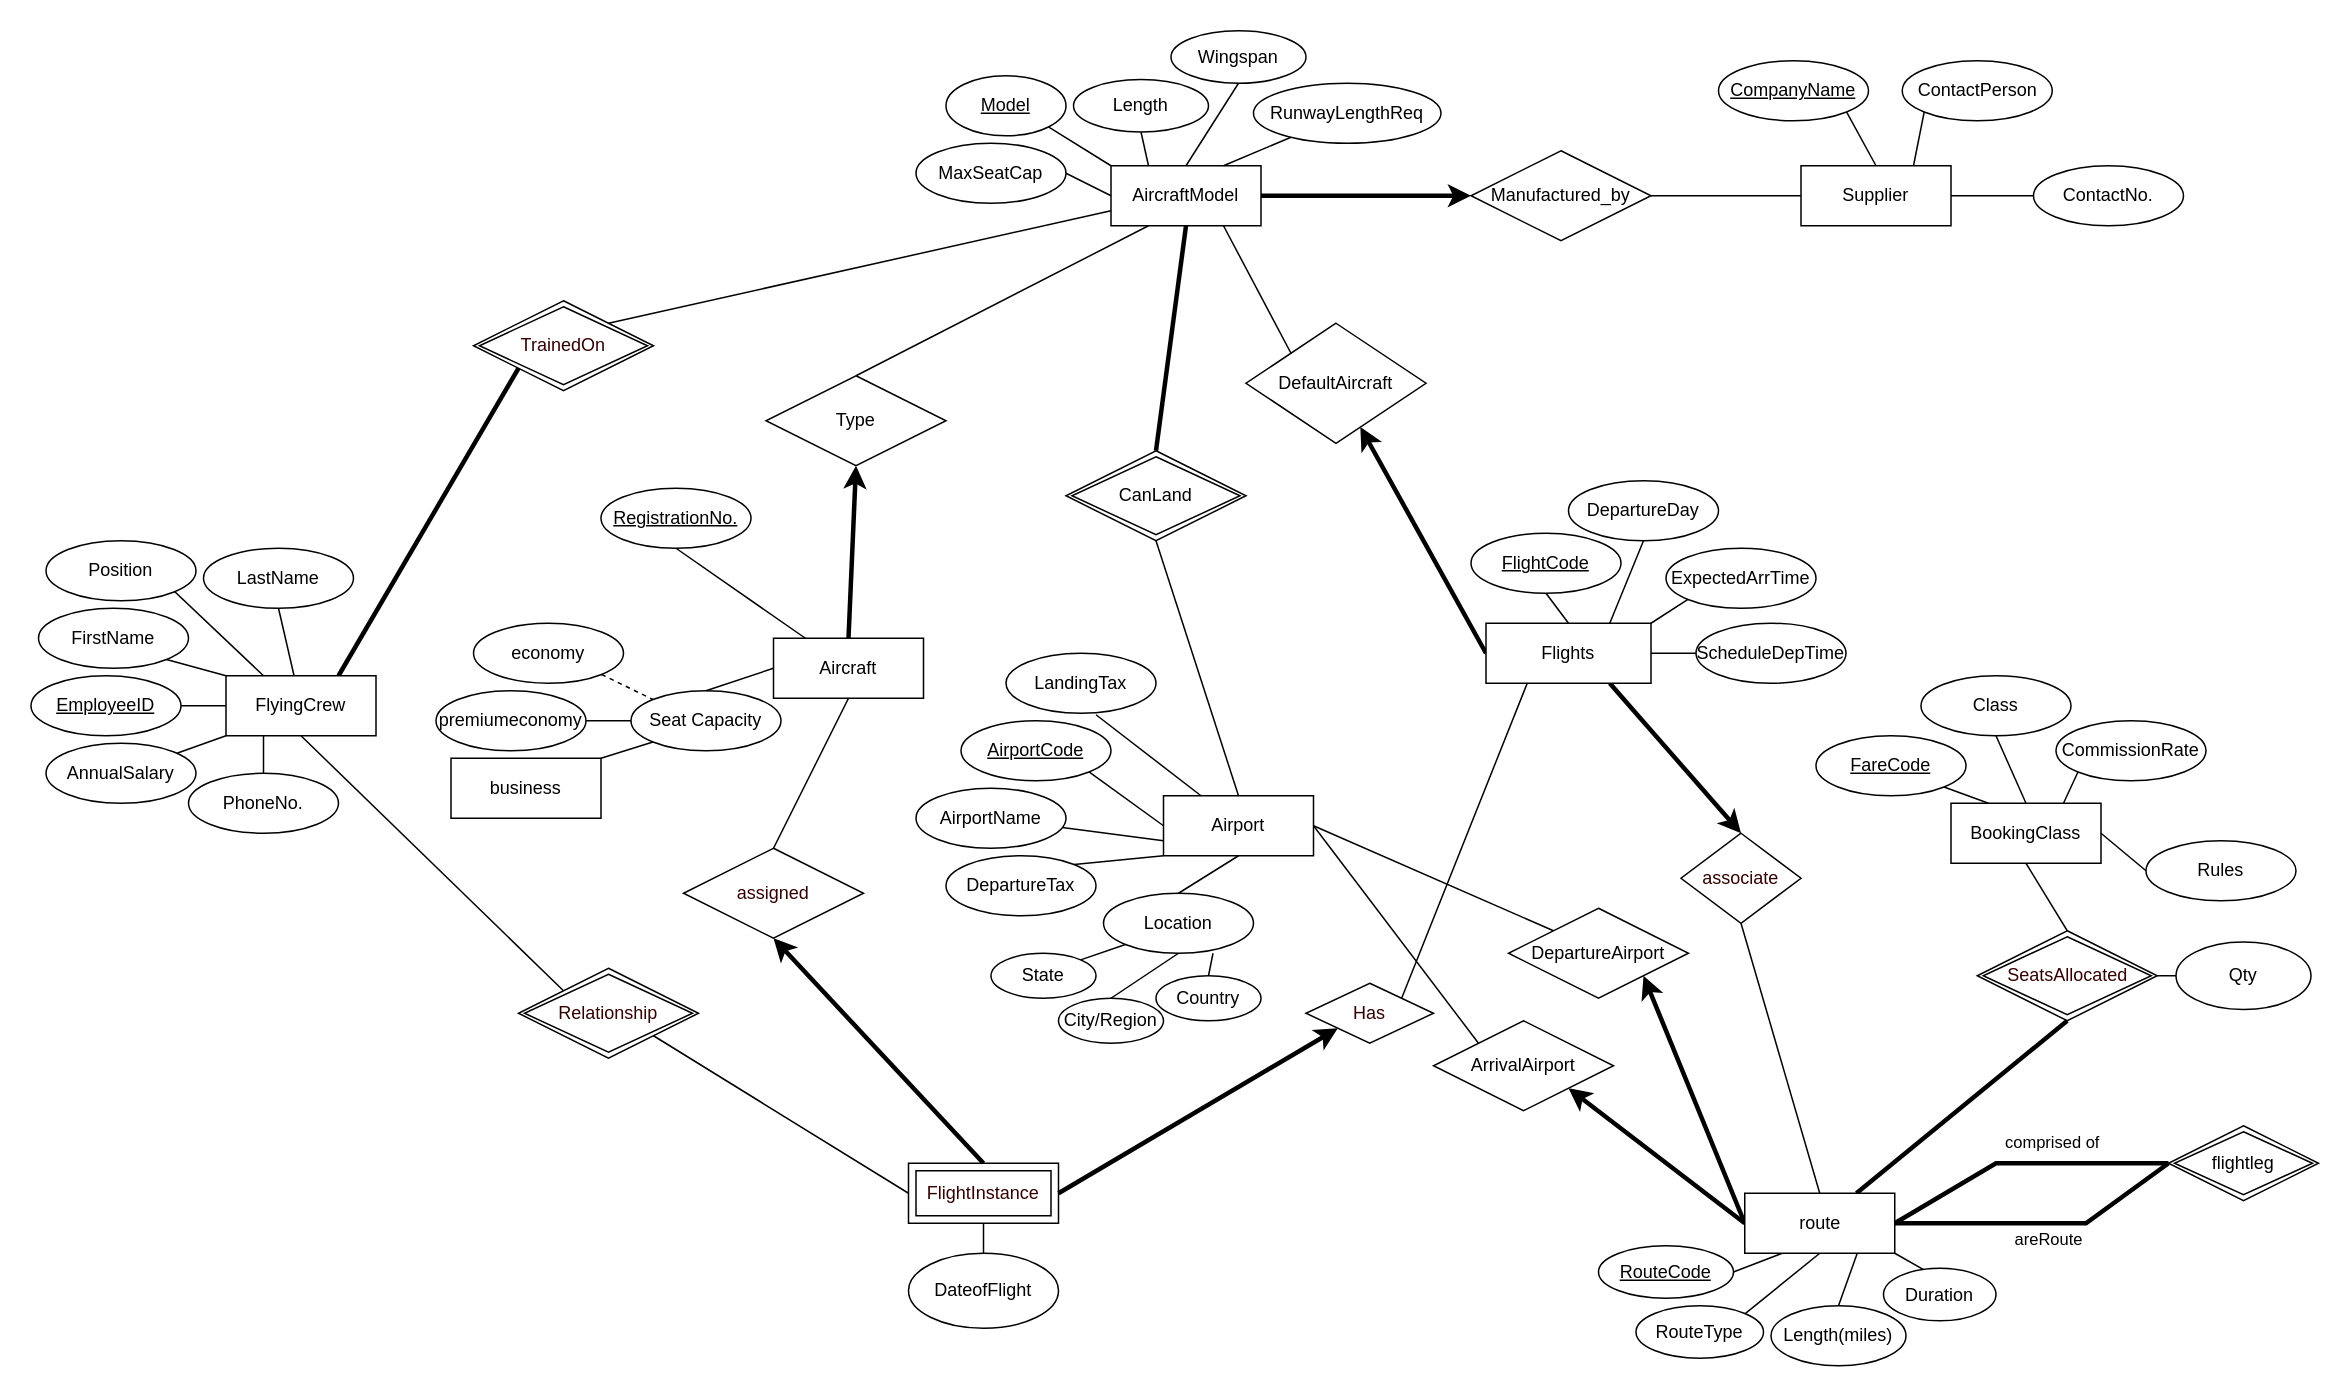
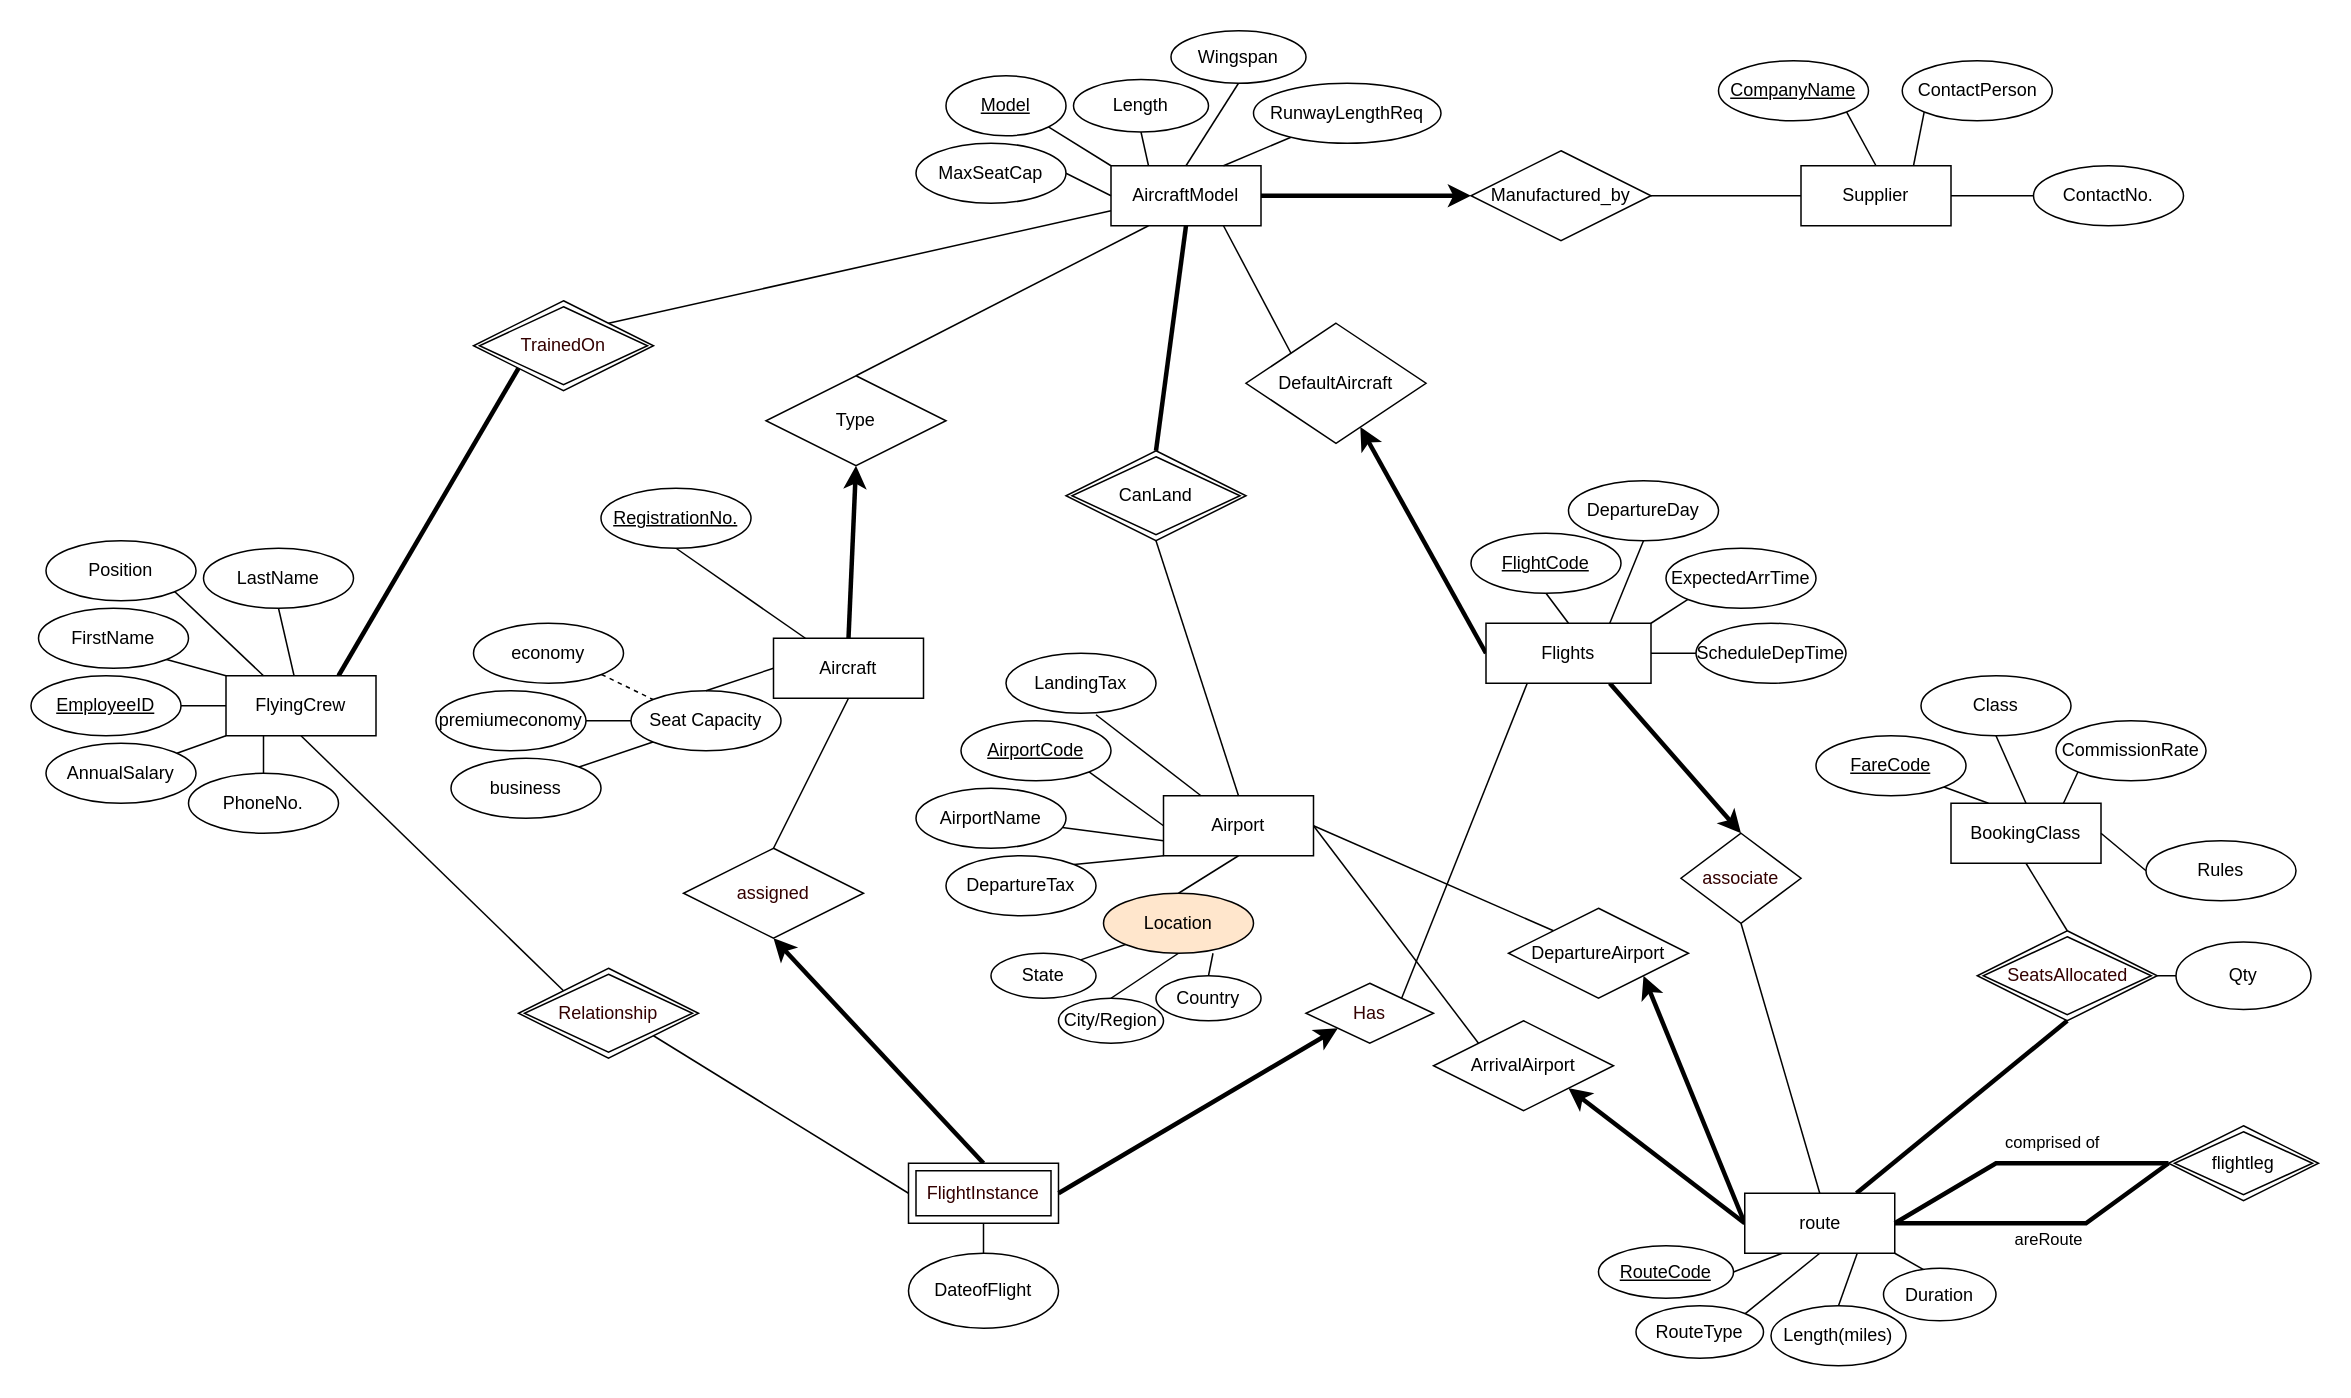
(526, 788) -> (526, 788)
(1178, 923) -> (1178, 923)
